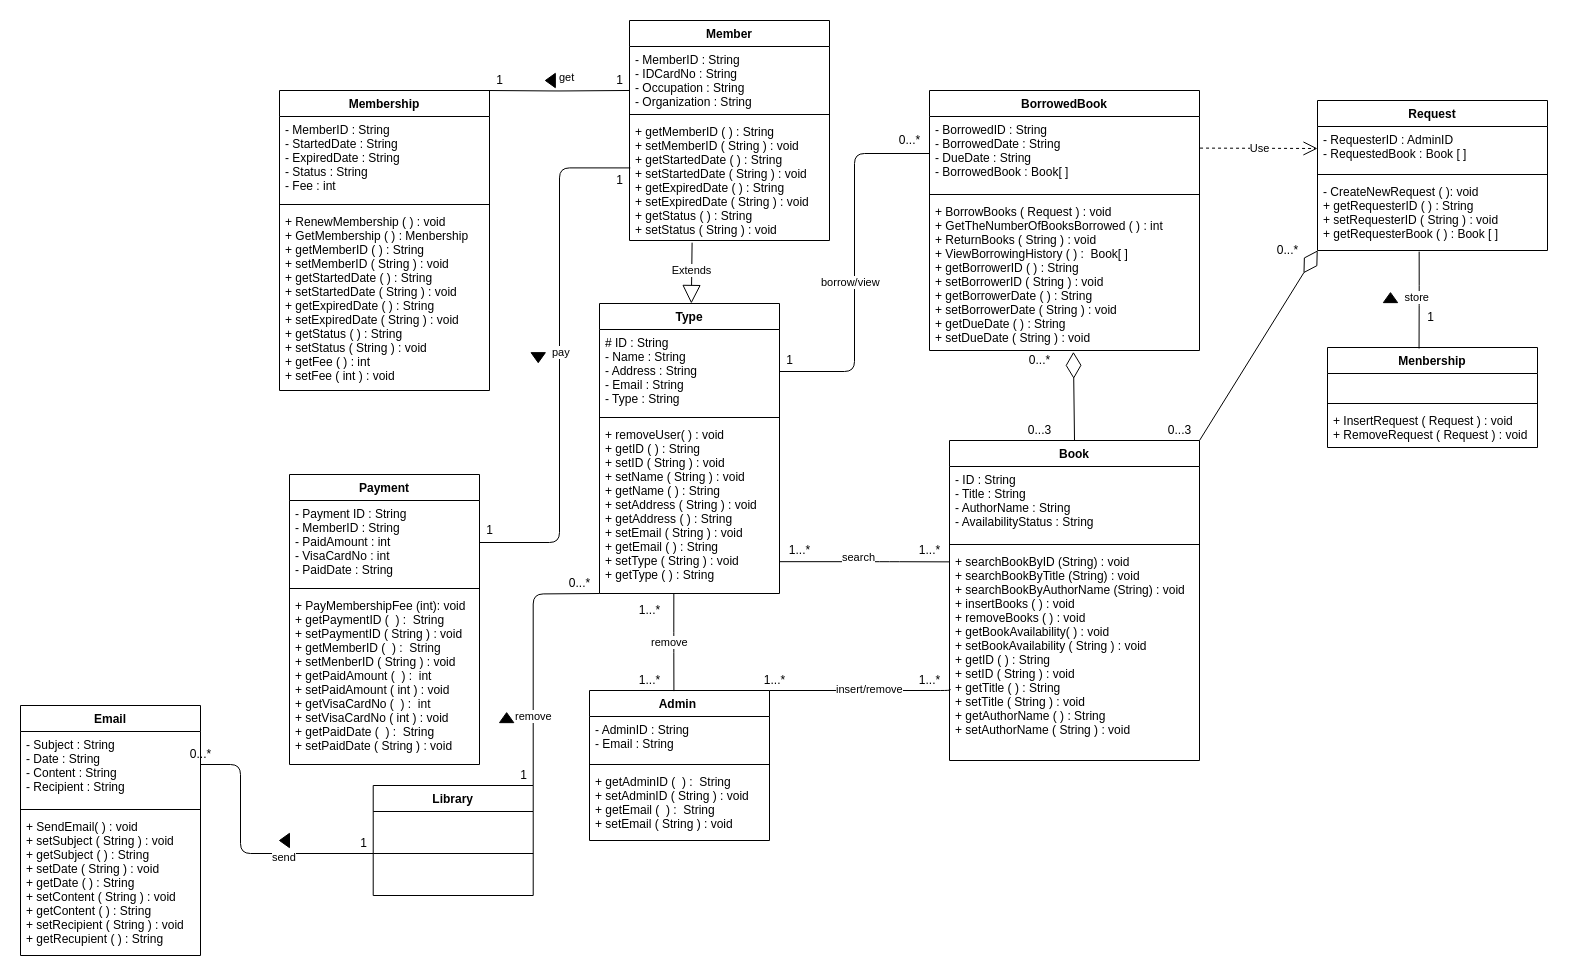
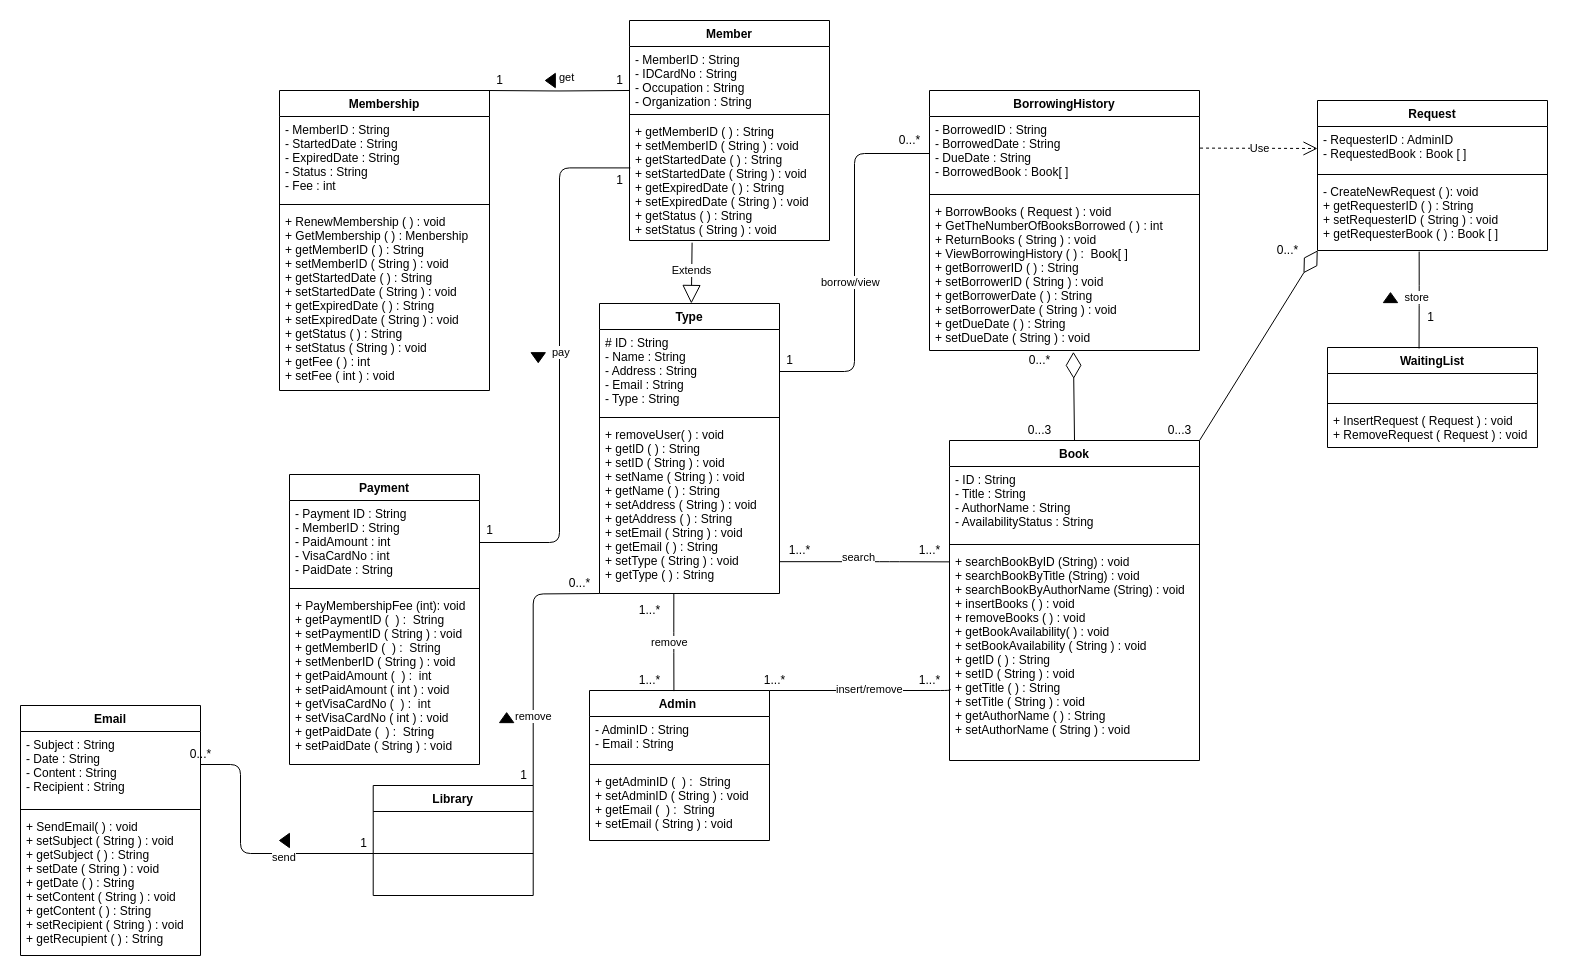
(1064, 104) -> (1064, 104)
(1432, 361) -> (1432, 361)
